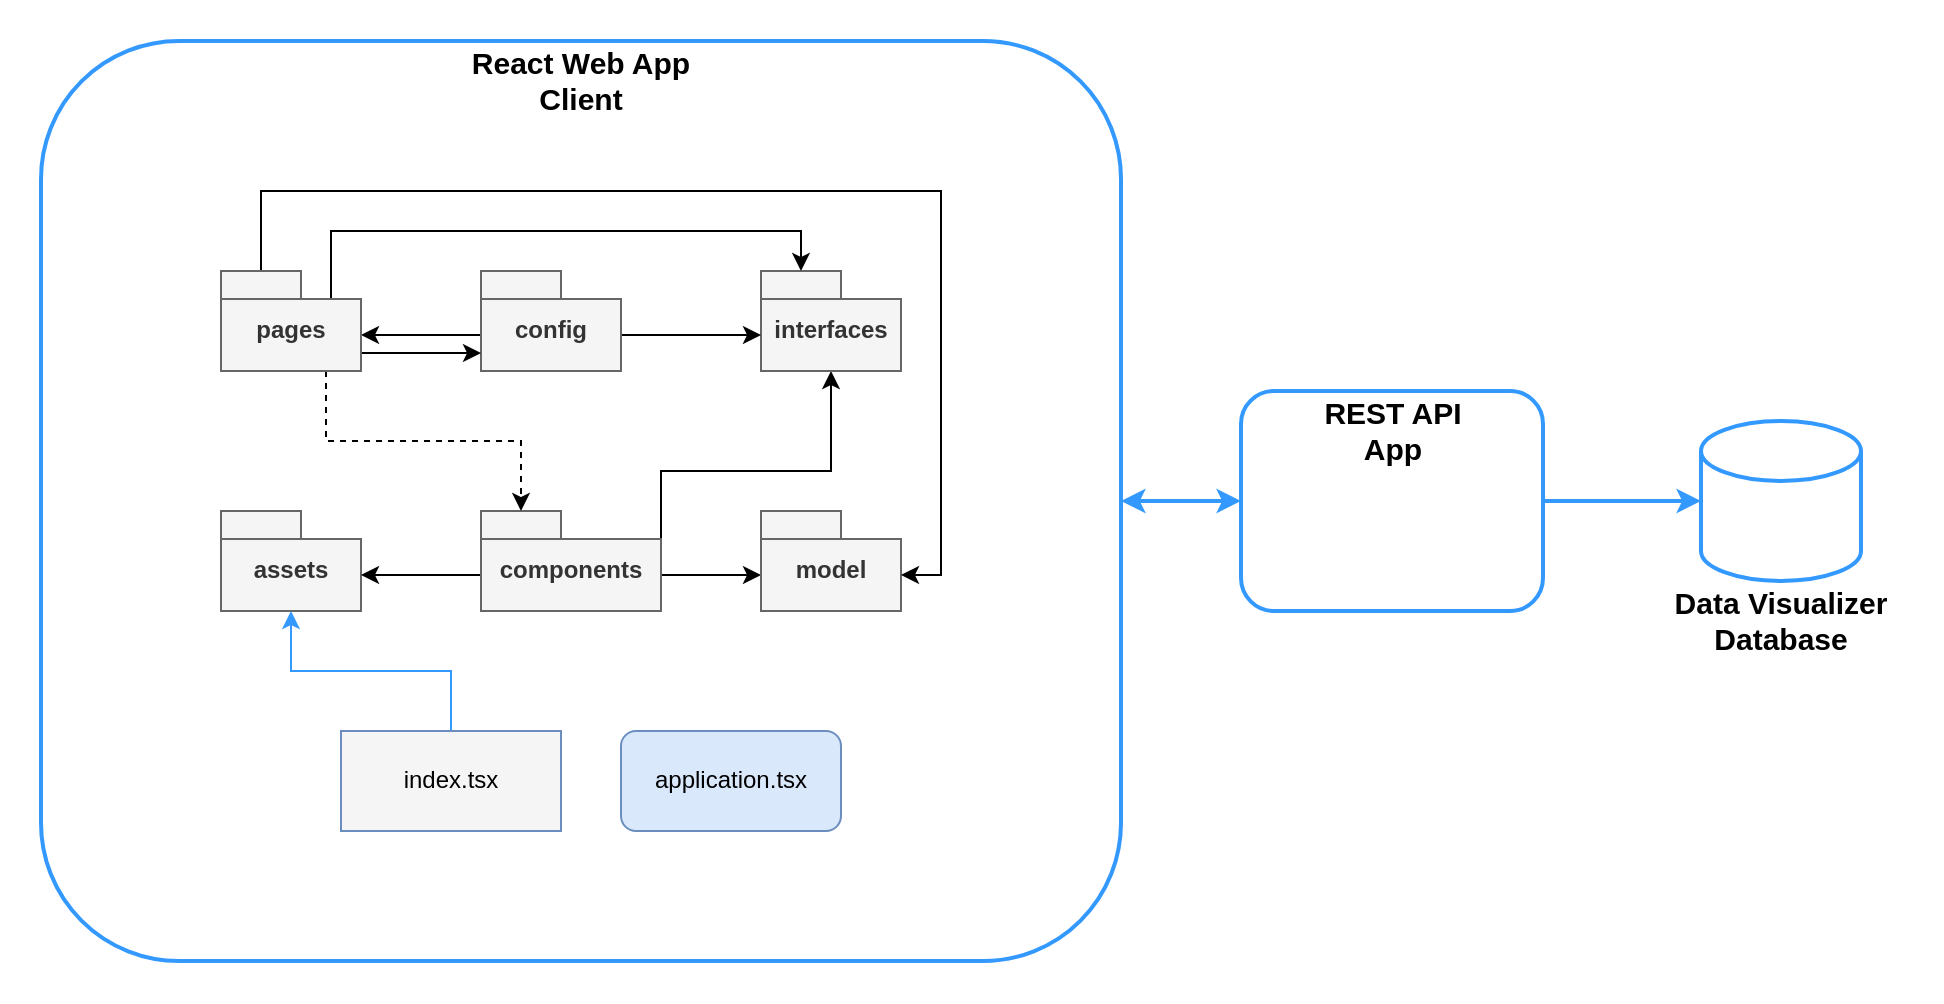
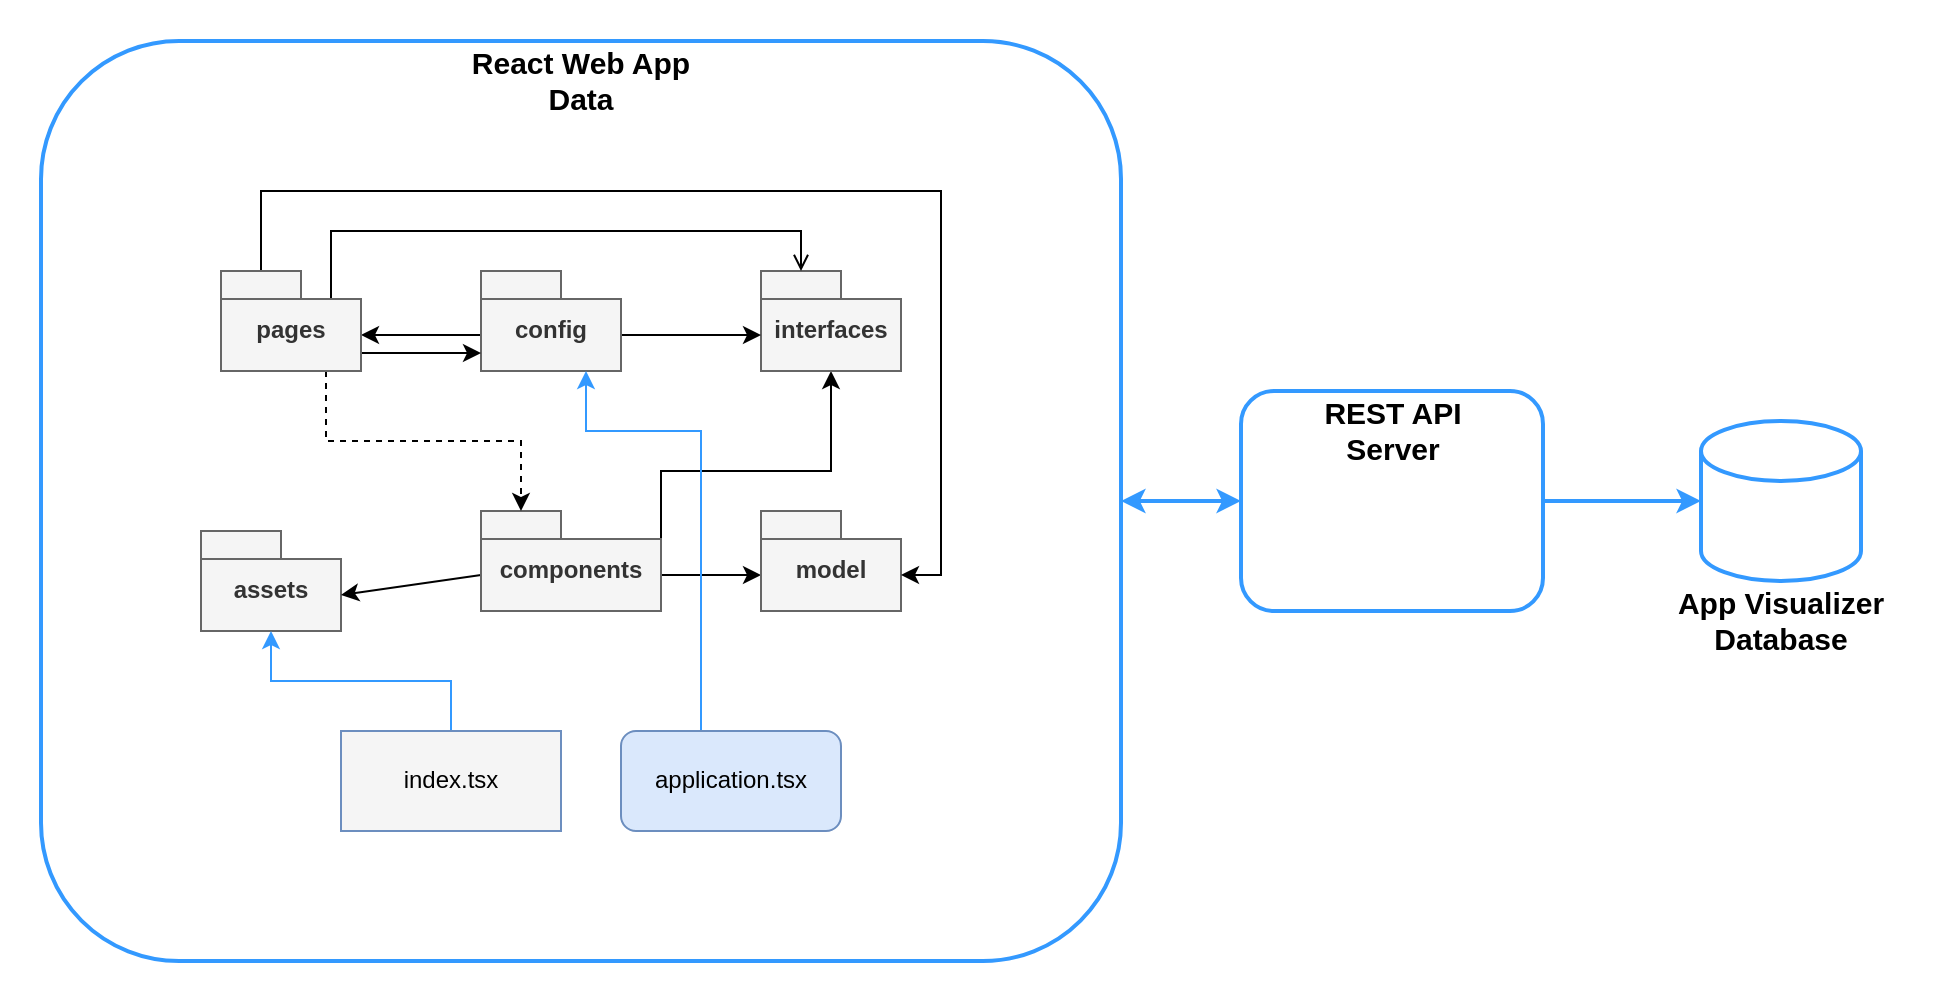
(582, 81) -> (582, 81)
(801, 256) -> (801, 259)
(1394, 431) -> (1394, 431)
none -> (701, 500)
(291, 561) -> (271, 581)
(1782, 621) -> (1782, 621)
